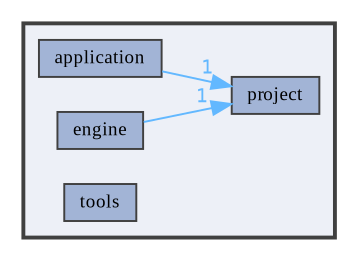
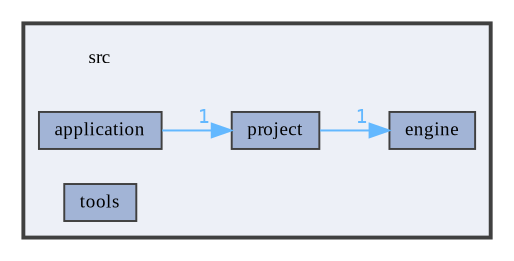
none -> (100, 58)
(178, 115) -> (345, 130)
